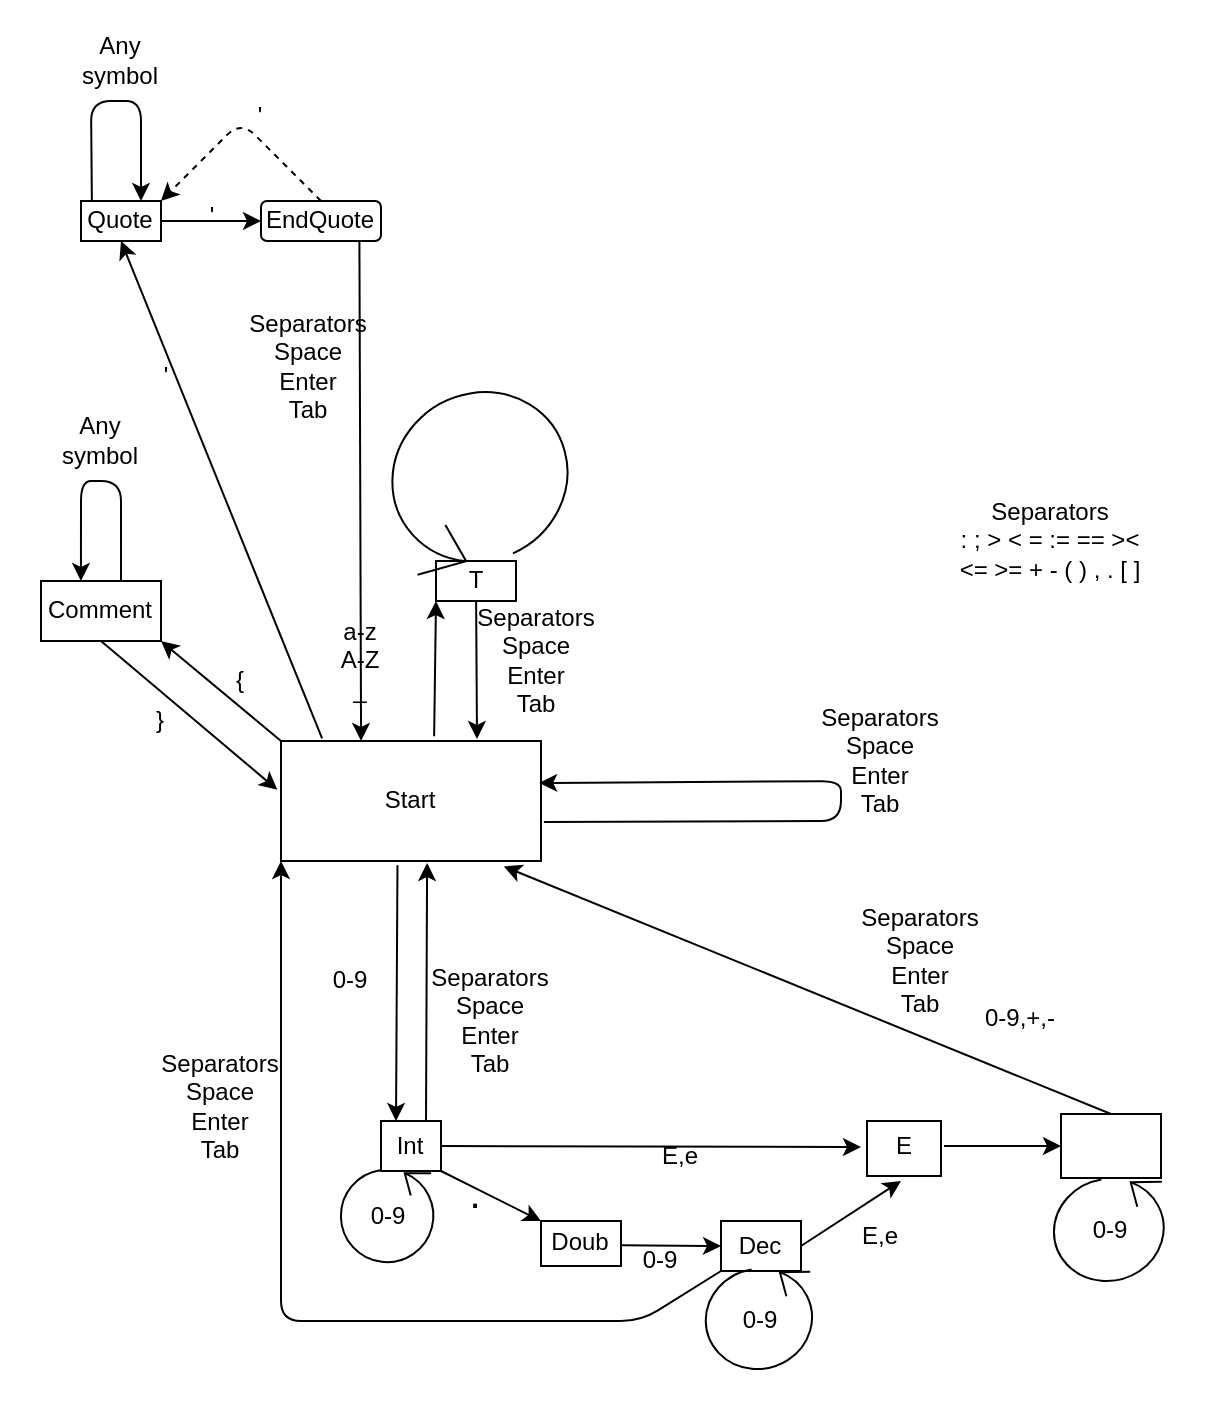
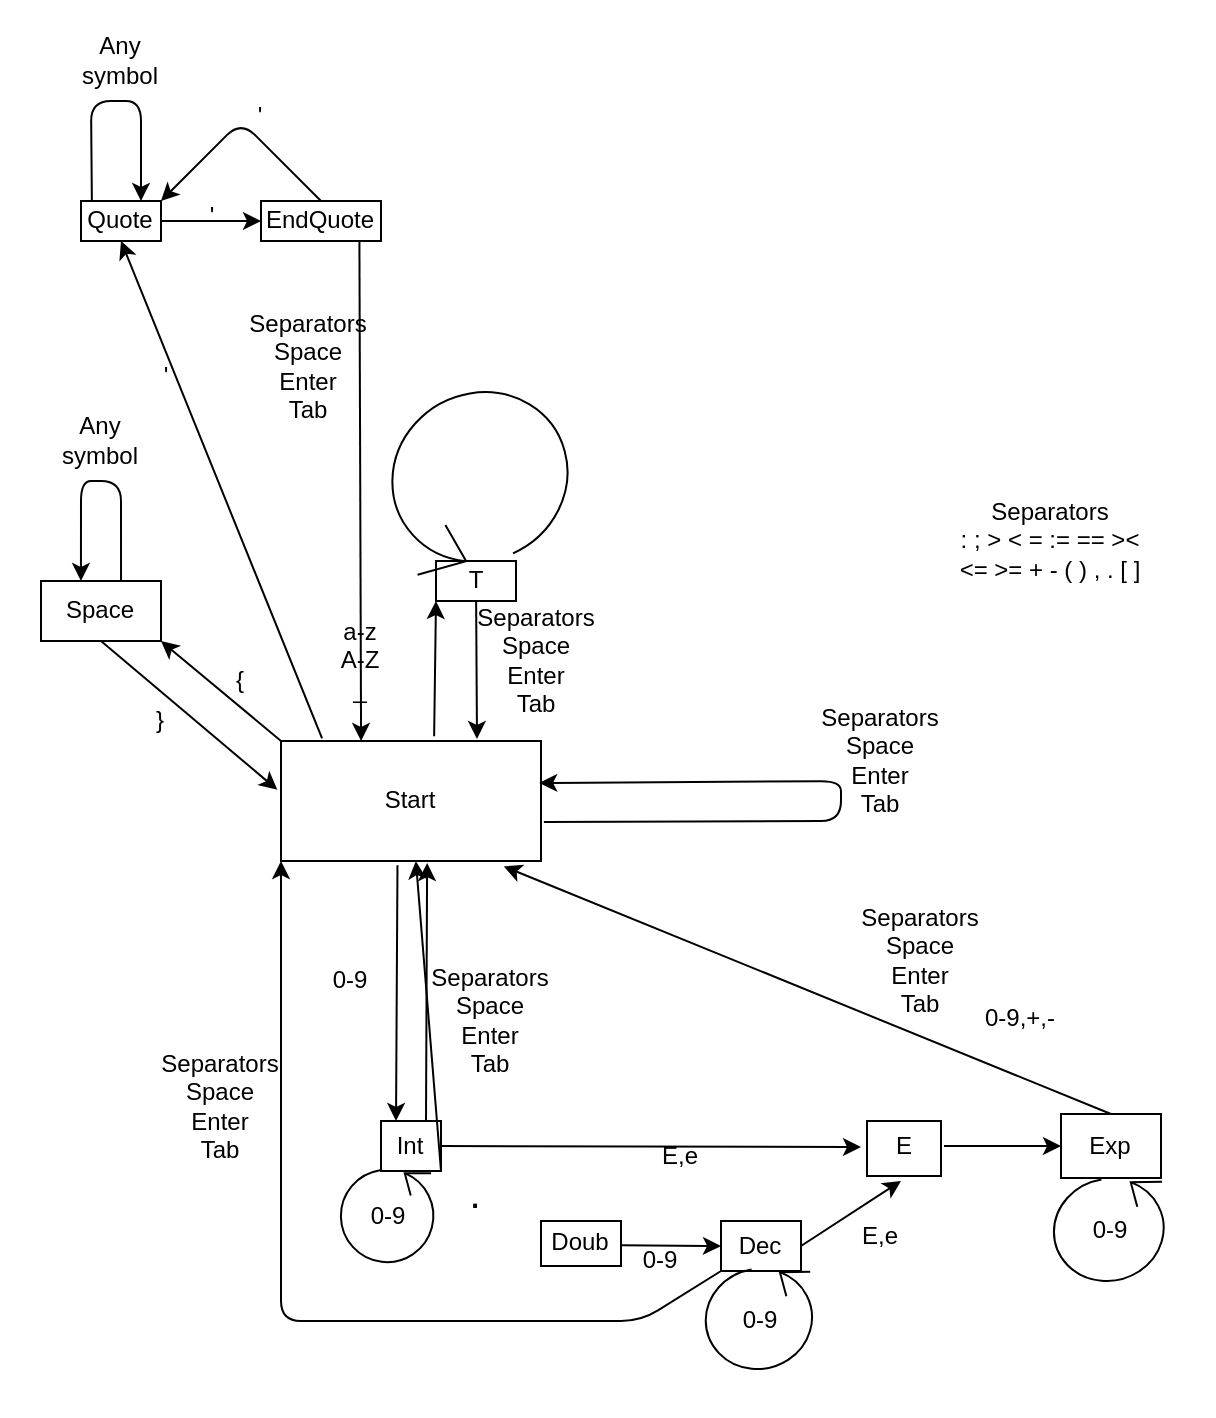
(248, 130) -> (248, 130)
(321, 221) -> (321, 221)
(101, 611) -> (101, 611)
none -> (1111, 1147)
(485, 1193) -> (435, 1094)
